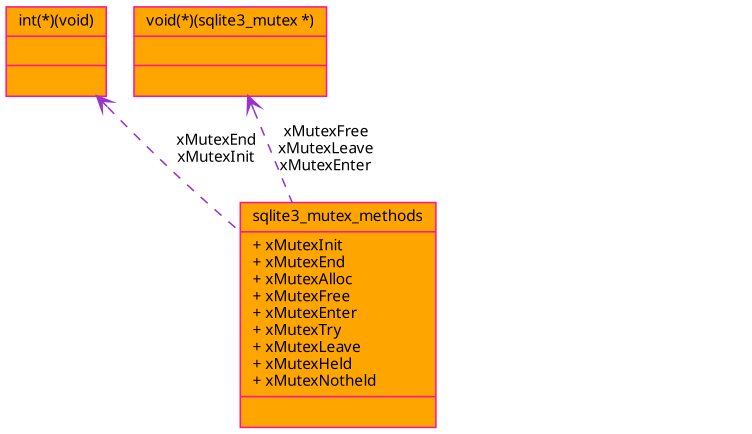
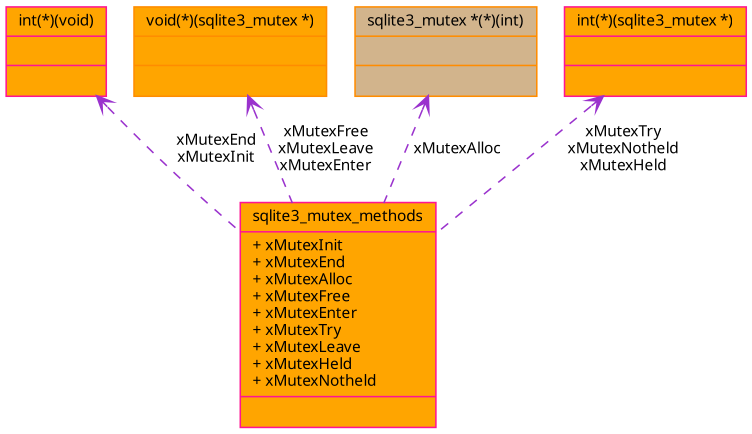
(230, 52) -> (230, 52)
none -> (446, 52)
none -> (655, 52)
